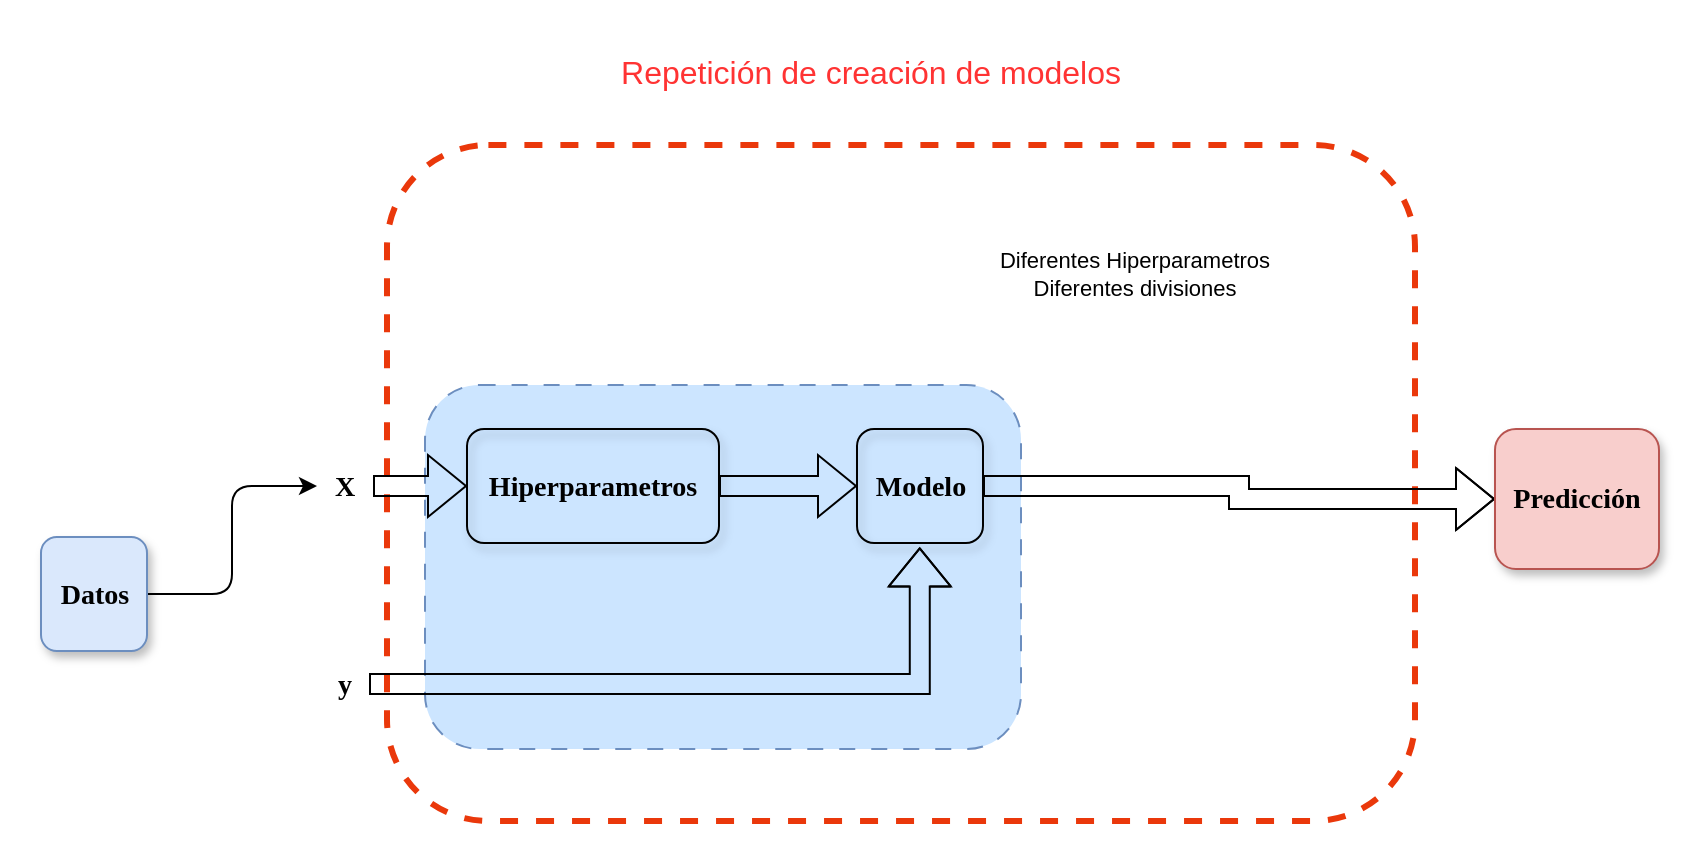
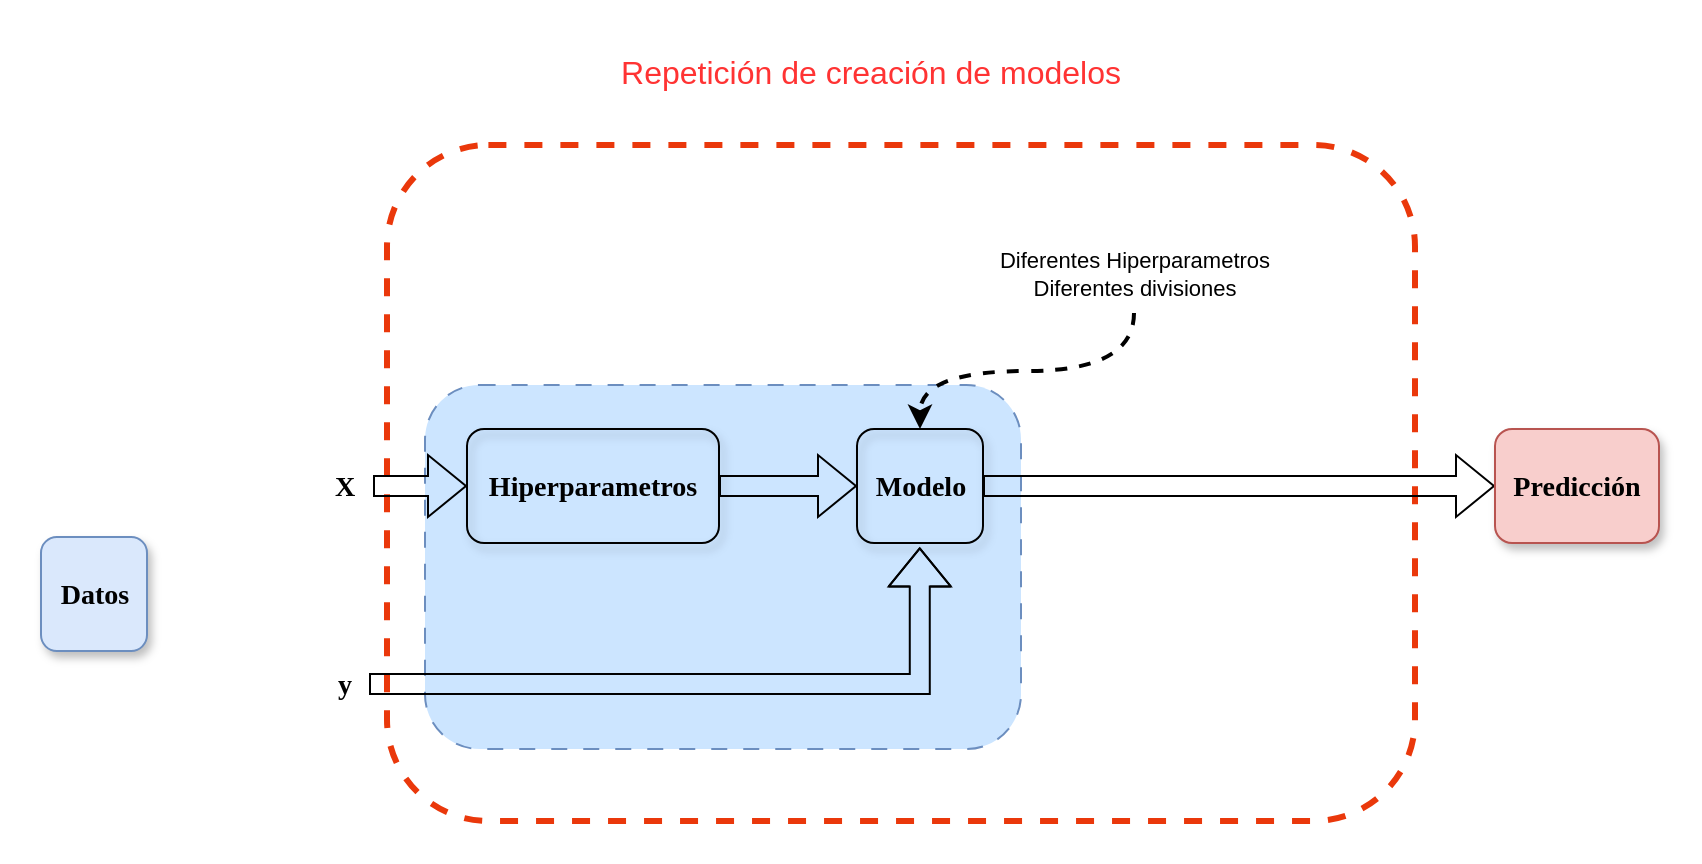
none -> (929, 392)
(1577, 499) -> (1577, 486)
(232, 547) -> none
